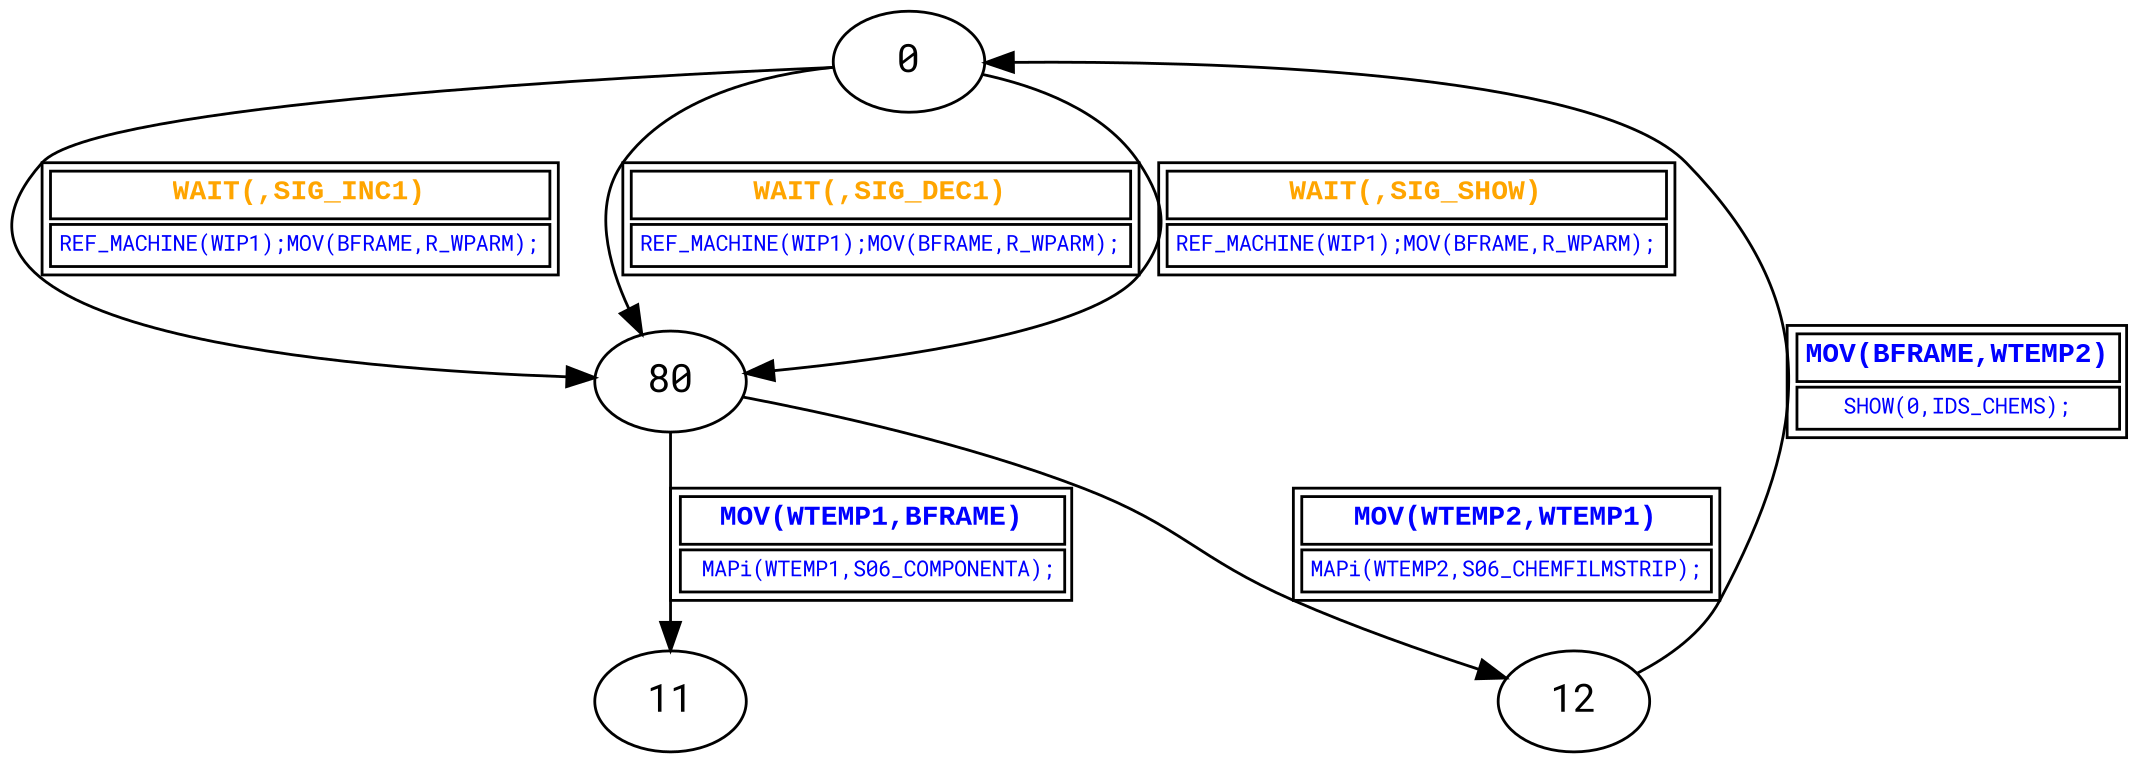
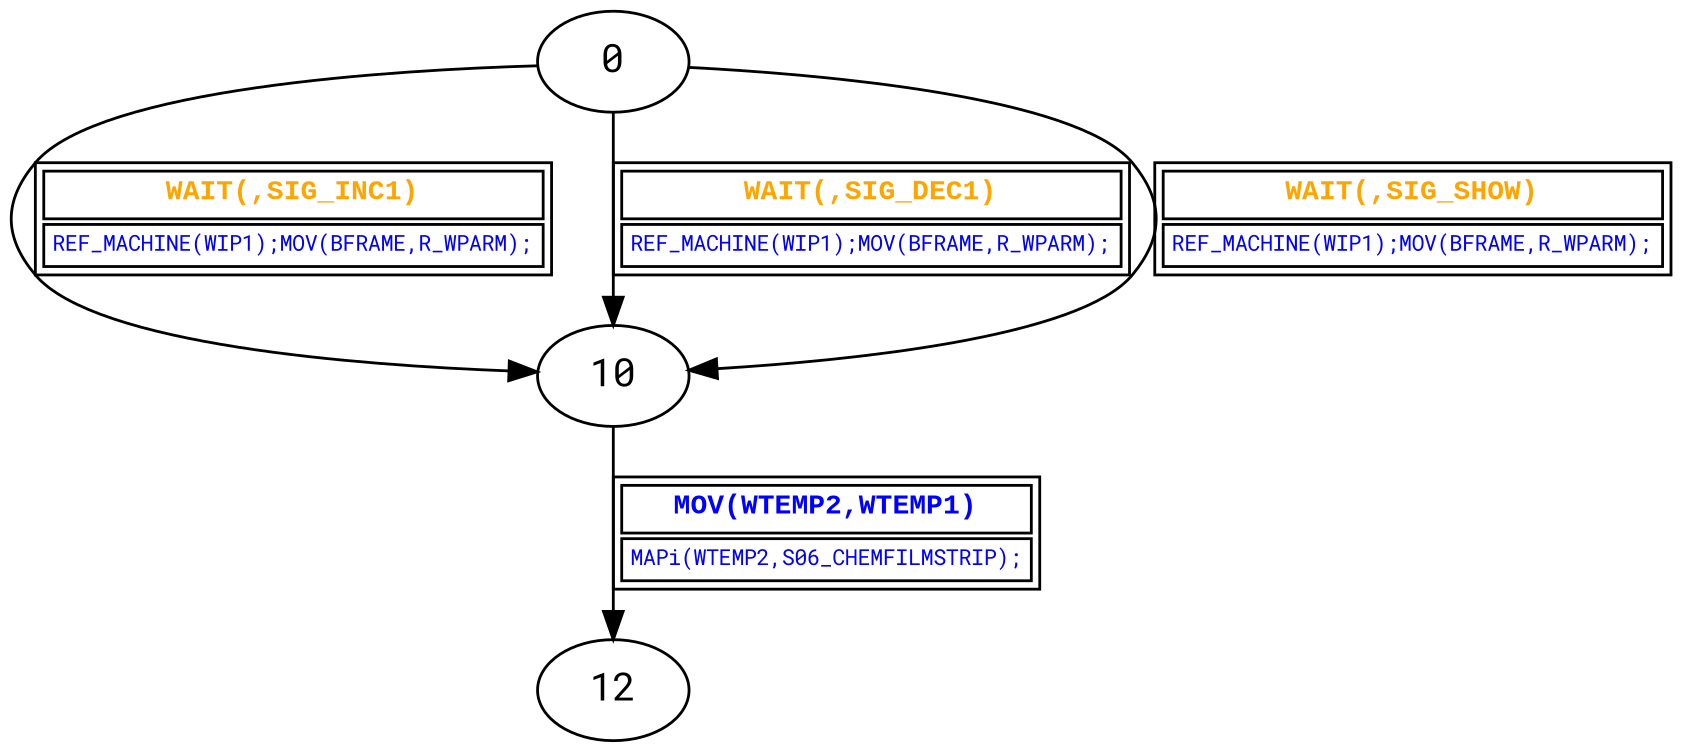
(1645, 136) -> none
(671, 382) -> (613, 376)
(671, 701) -> none
